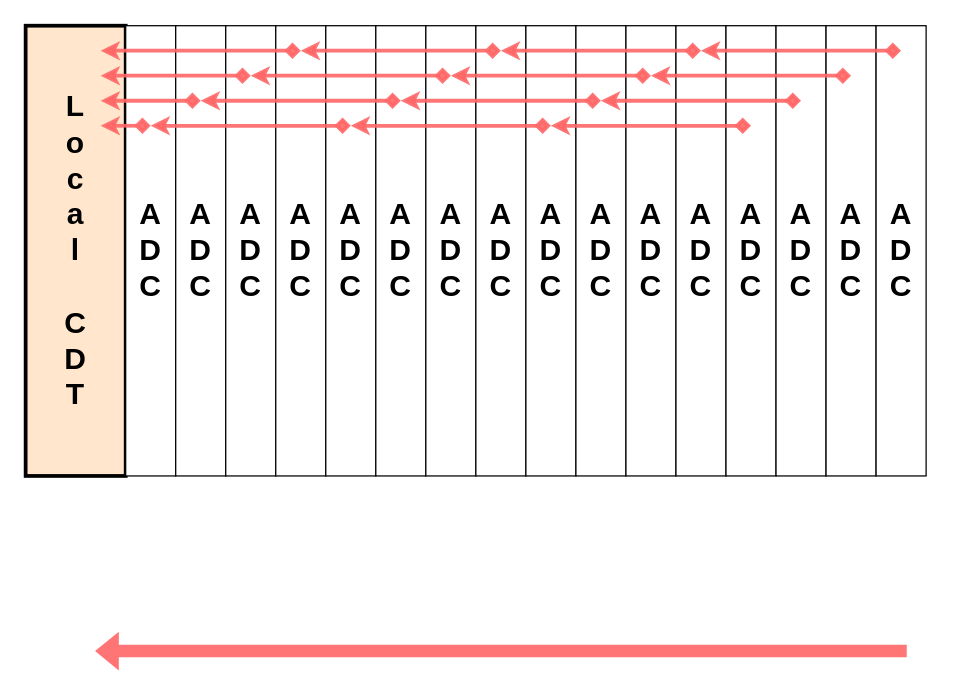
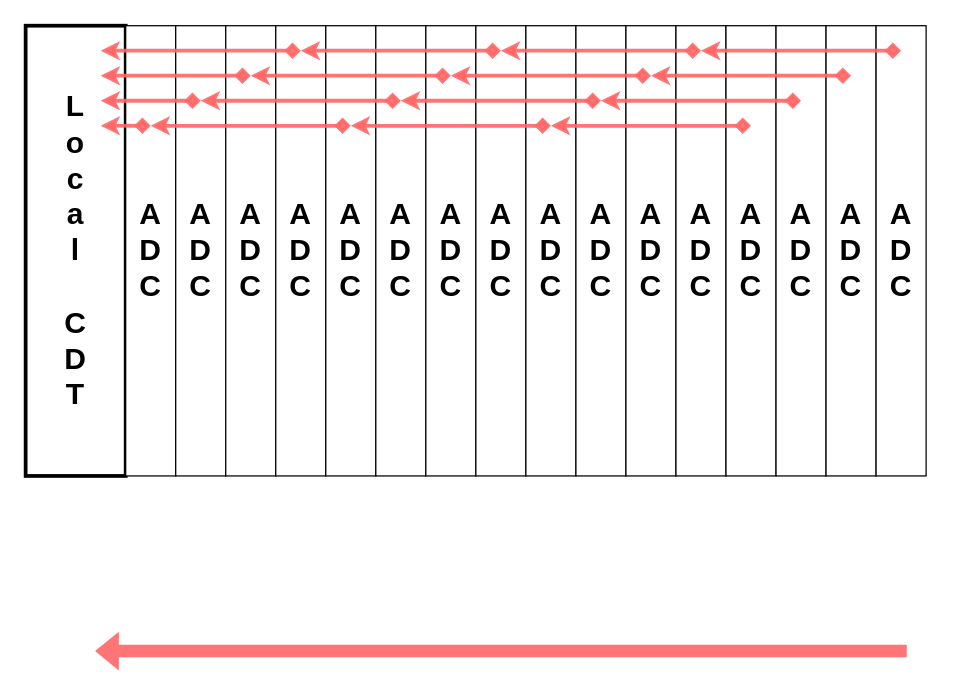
(76, 251) -> (76, 251)
